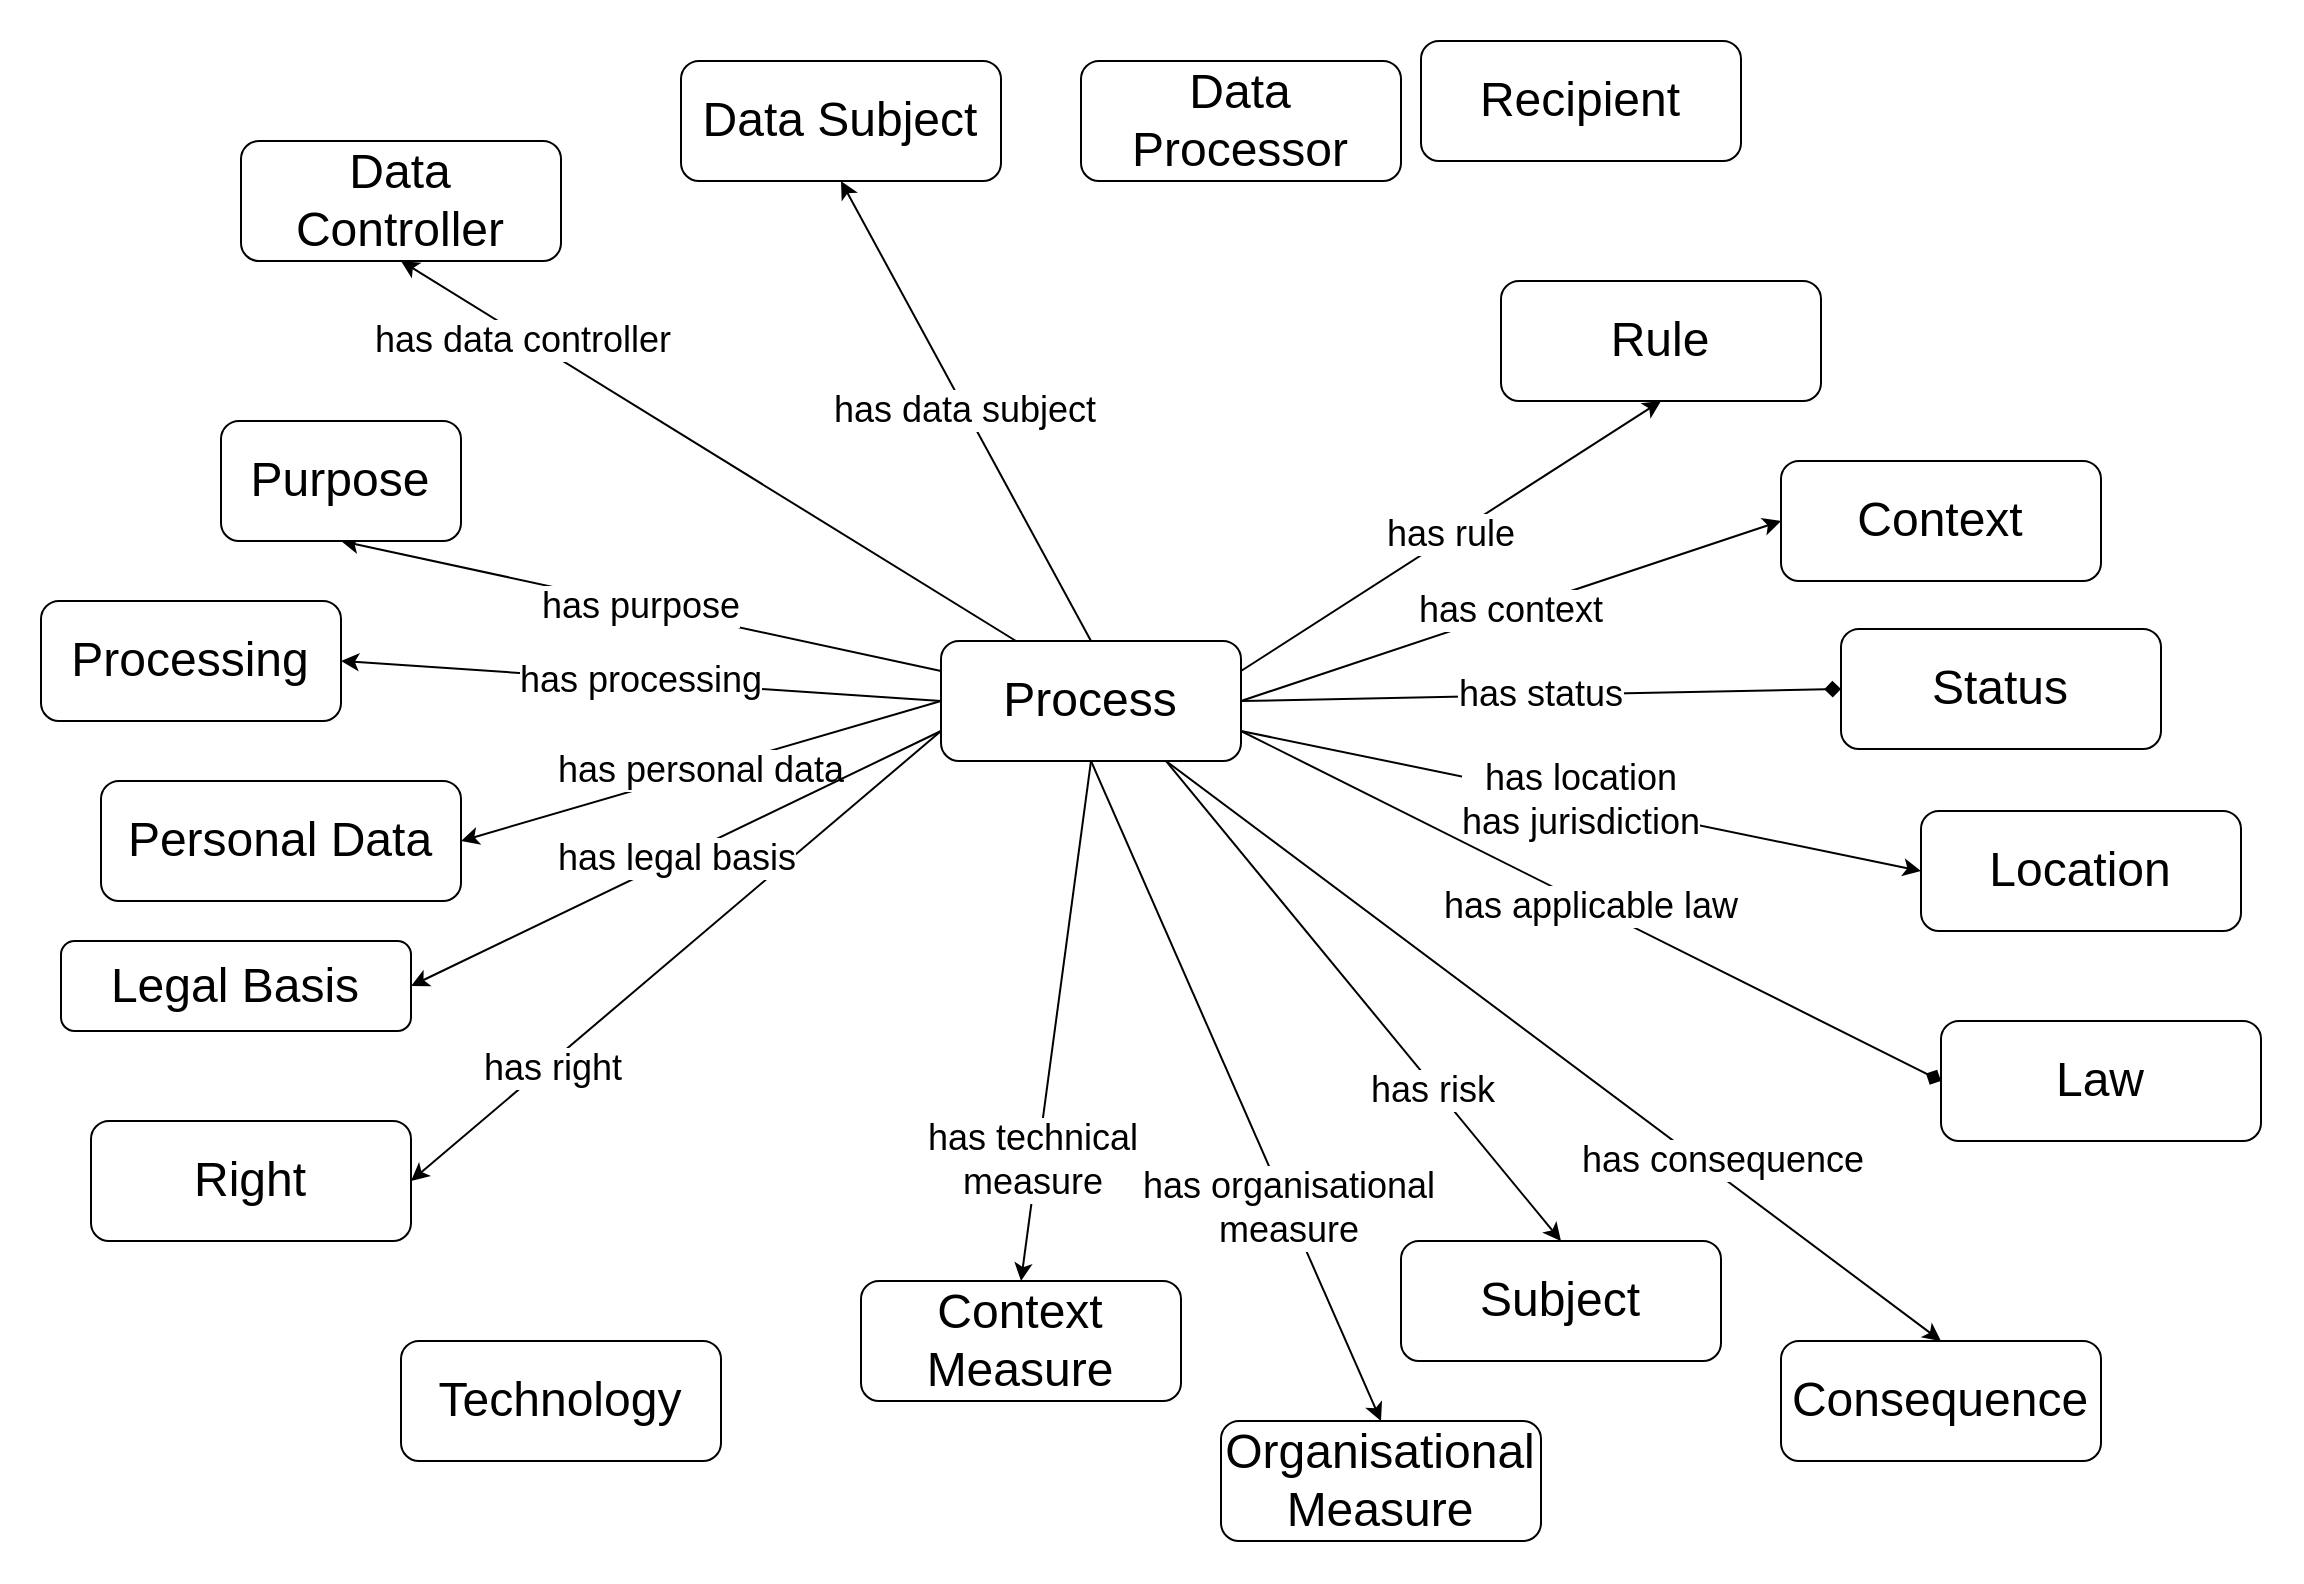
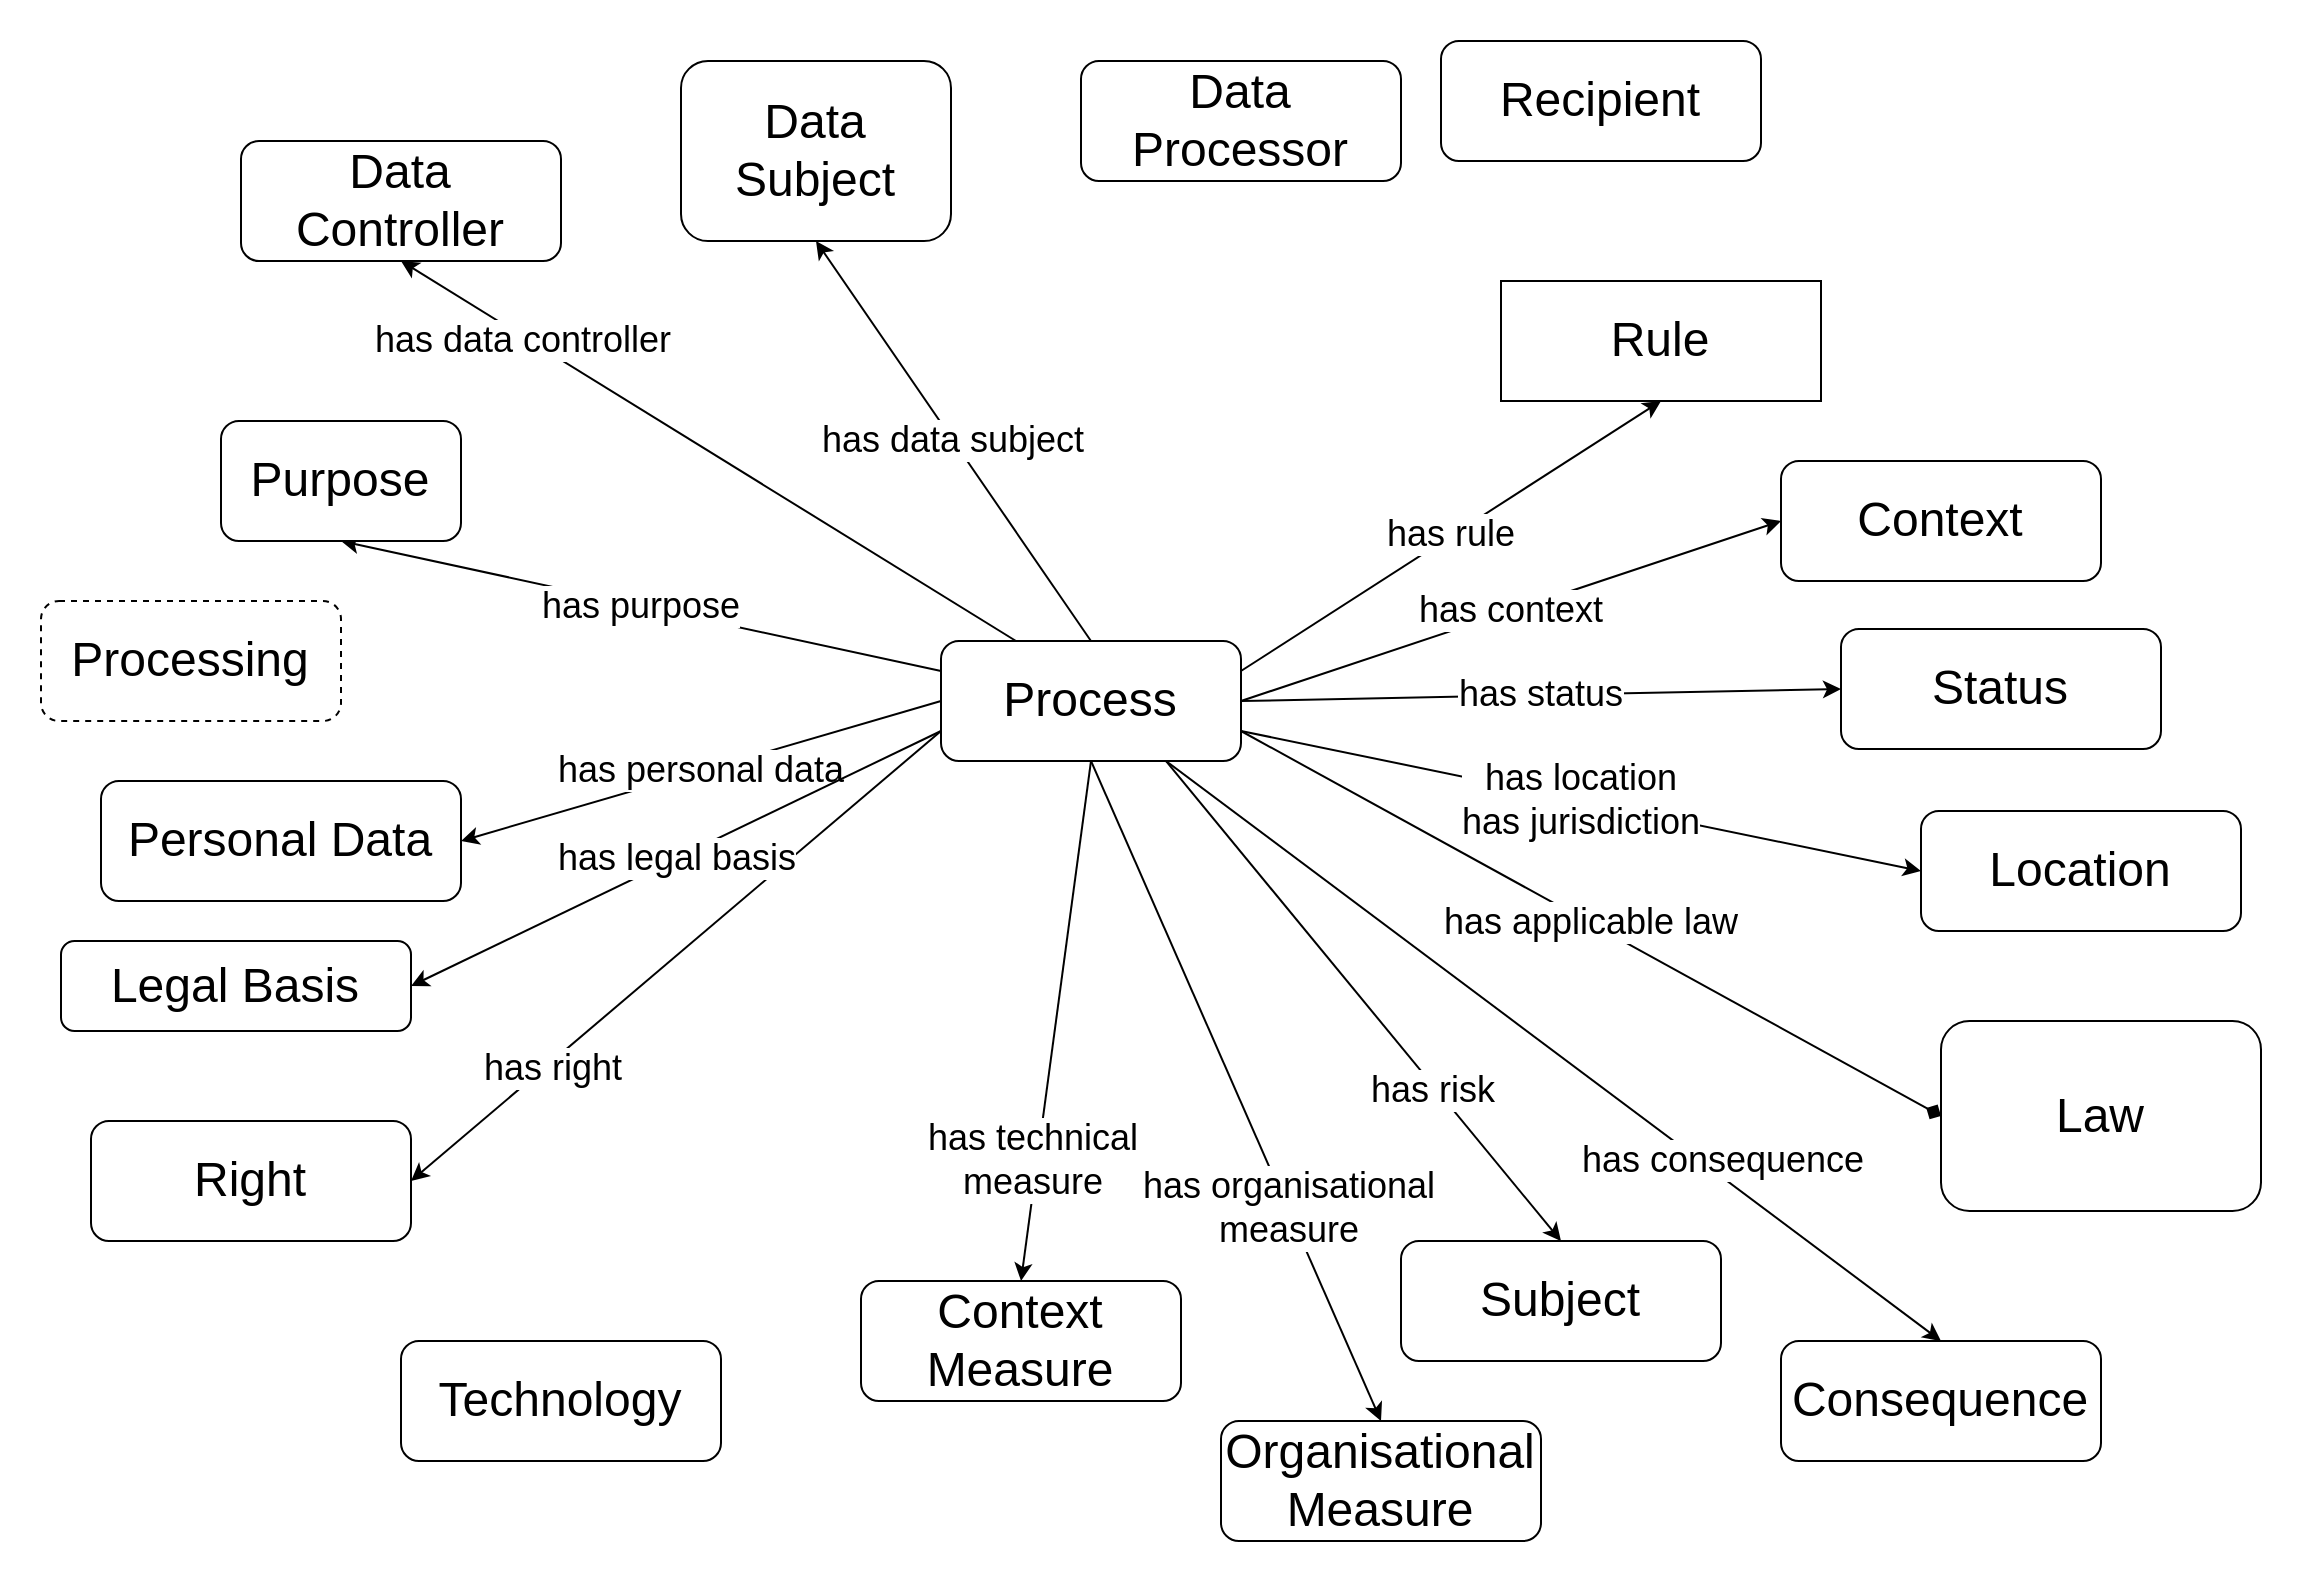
(1581, 101) -> (1601, 101)
(841, 121) -> (816, 151)
(1661, 341) -> (1661, 341)
(191, 661) -> (191, 661)
(1824, 689) -> (1825, 689)
(795, 691) -> none
(2101, 1081) -> (2101, 1116)
